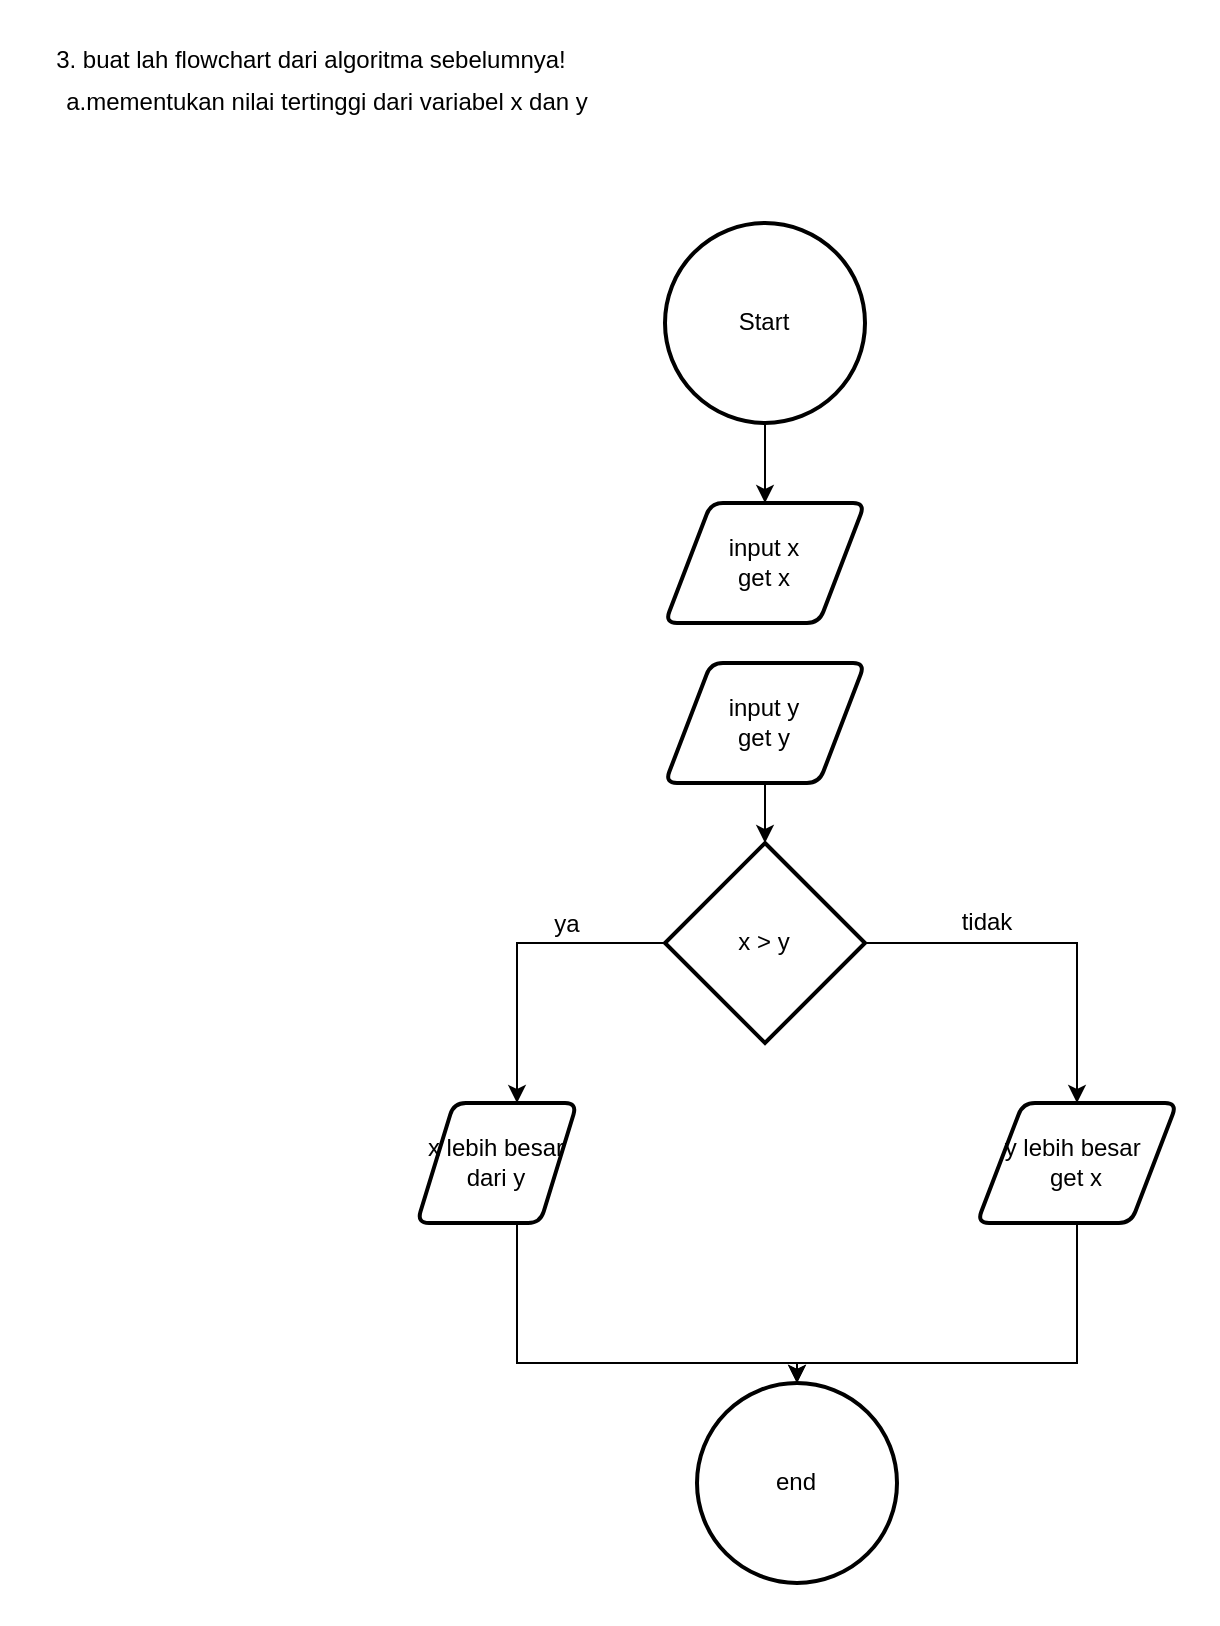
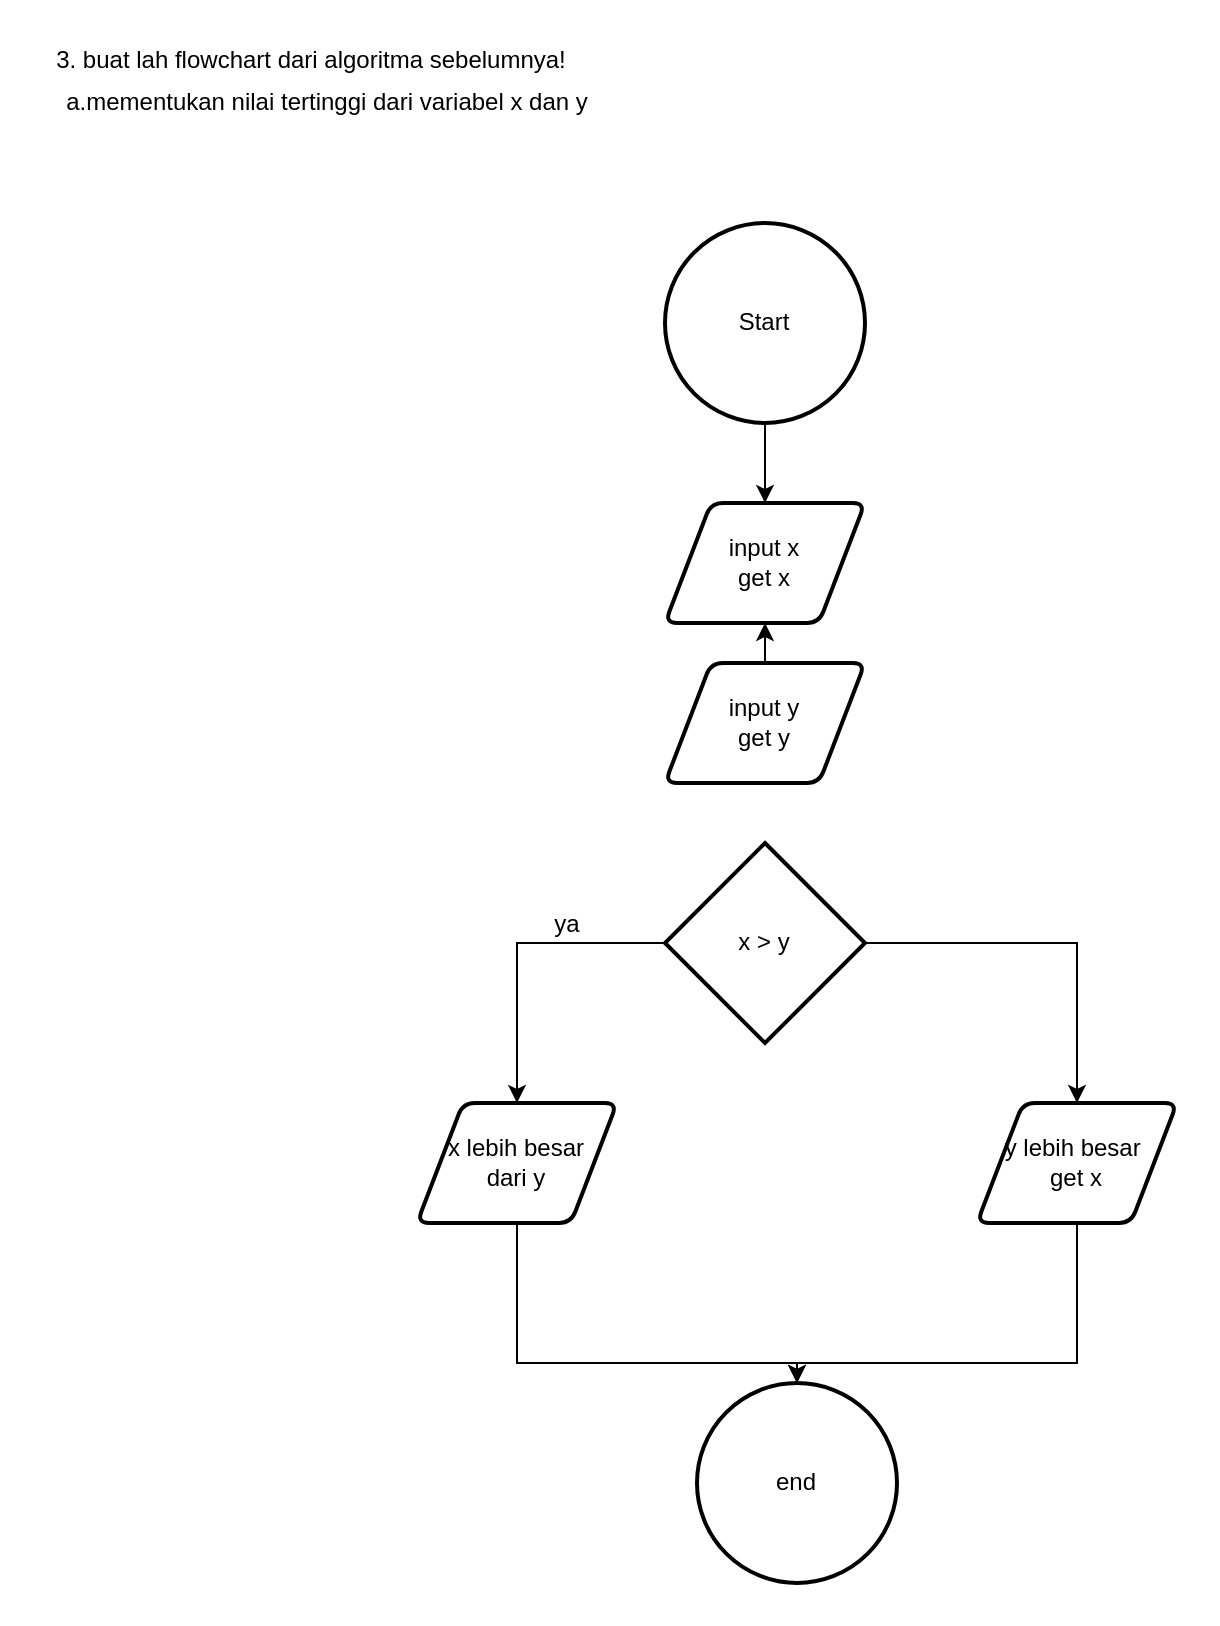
(765, 820) -> (765, 637)
(987, 923) -> none
(497, 1163) -> (517, 1163)
